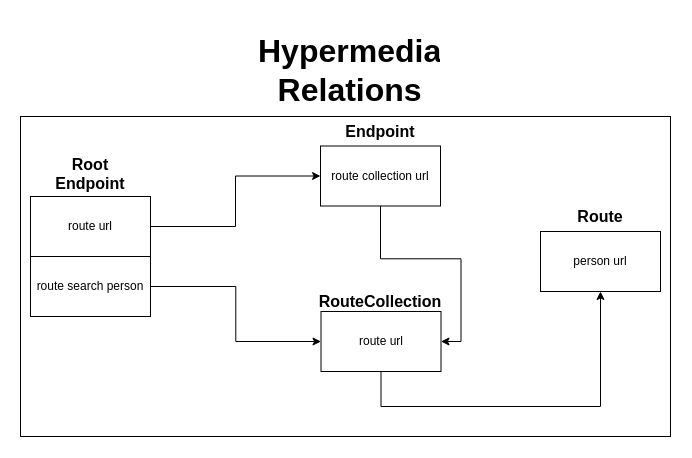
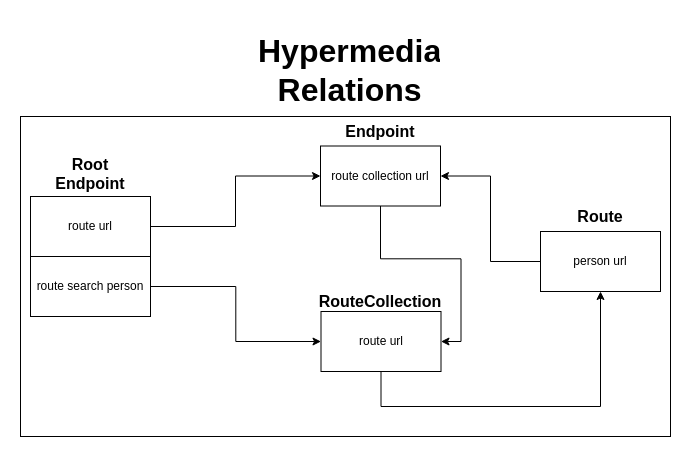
none -> (491, 222)
